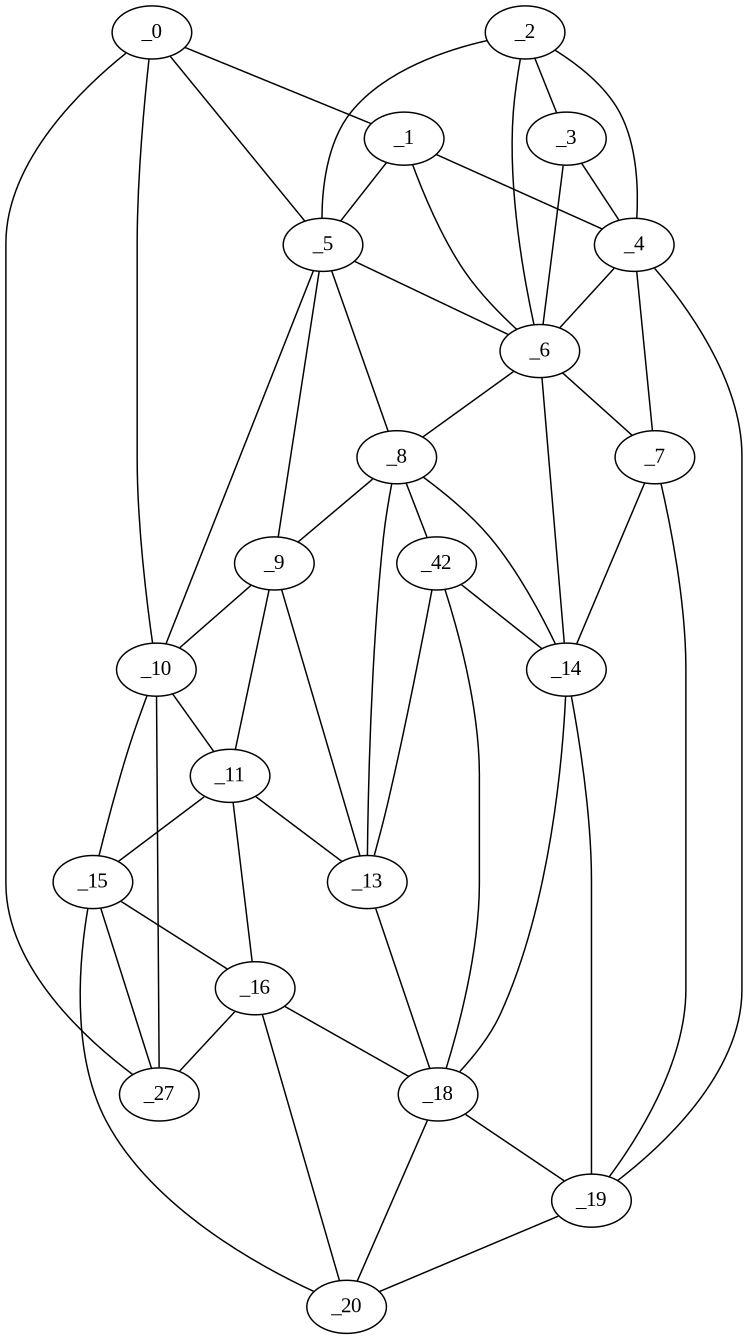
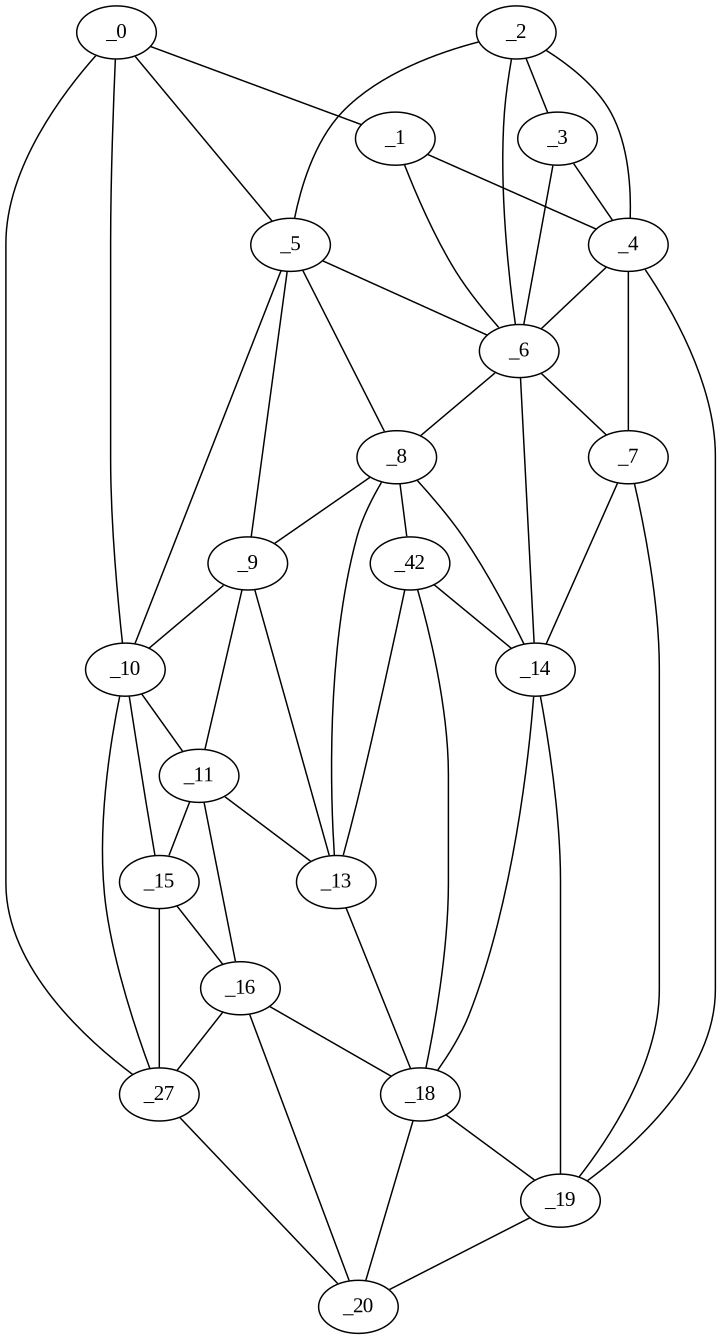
(364, 192) -> none
(121, 1145) -> (259, 1201)
